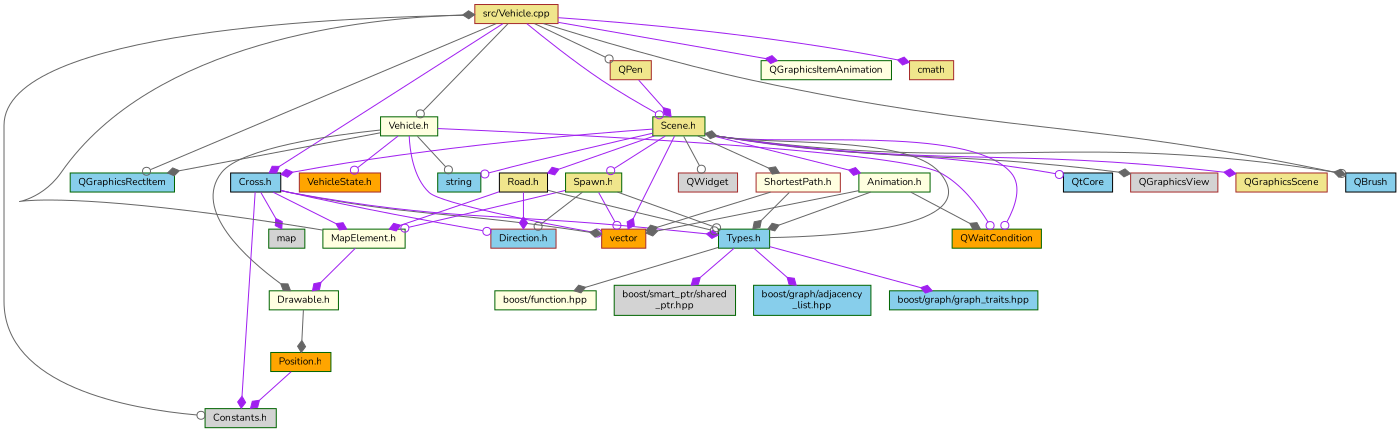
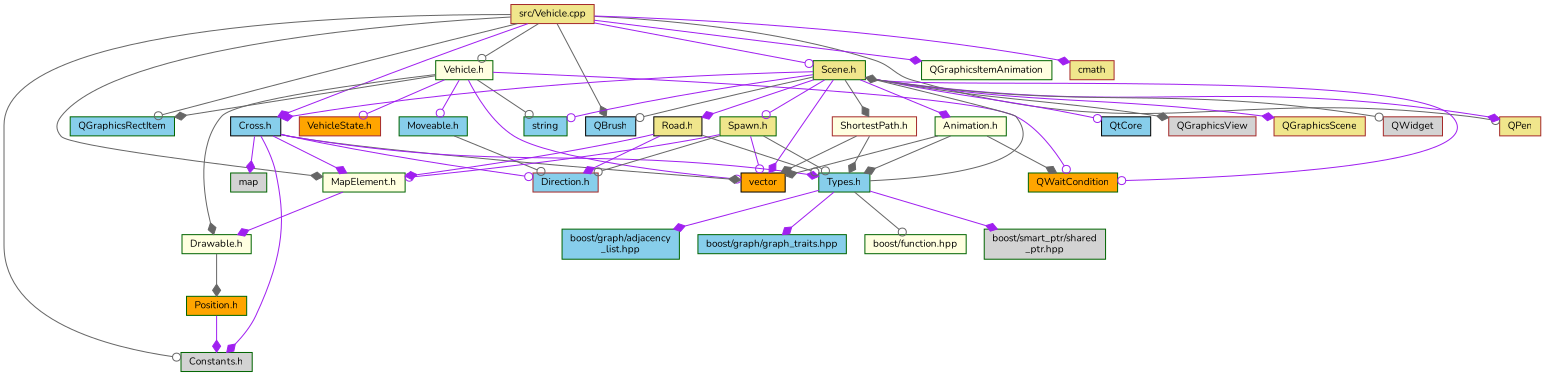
(651, 94) -> (1270, 97)
none -> (433, 126)
(91, 139) -> (144, 70)
(624, 239) -> (763, 183)
(652, 267) -> (877, 211)
